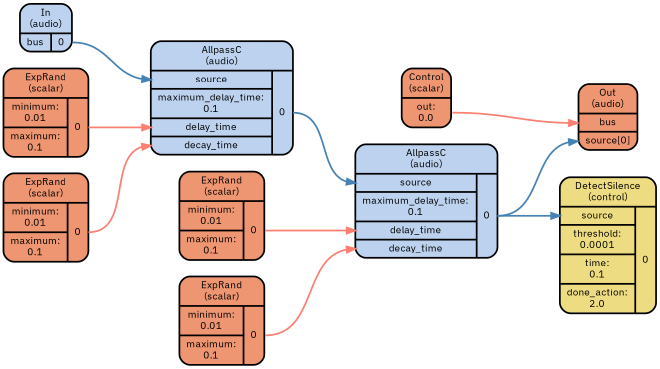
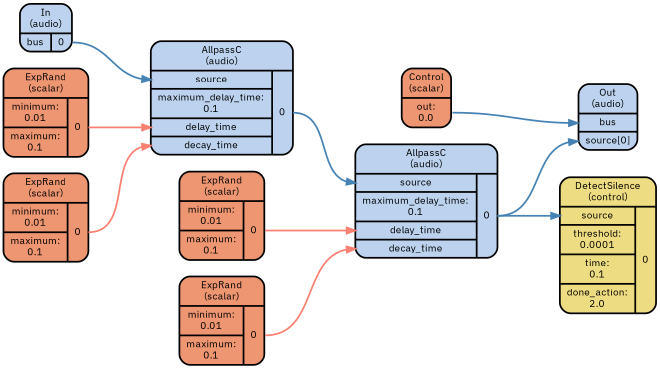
(511, 117) -> (511, 117)
(608, 117) -> (608, 117)
